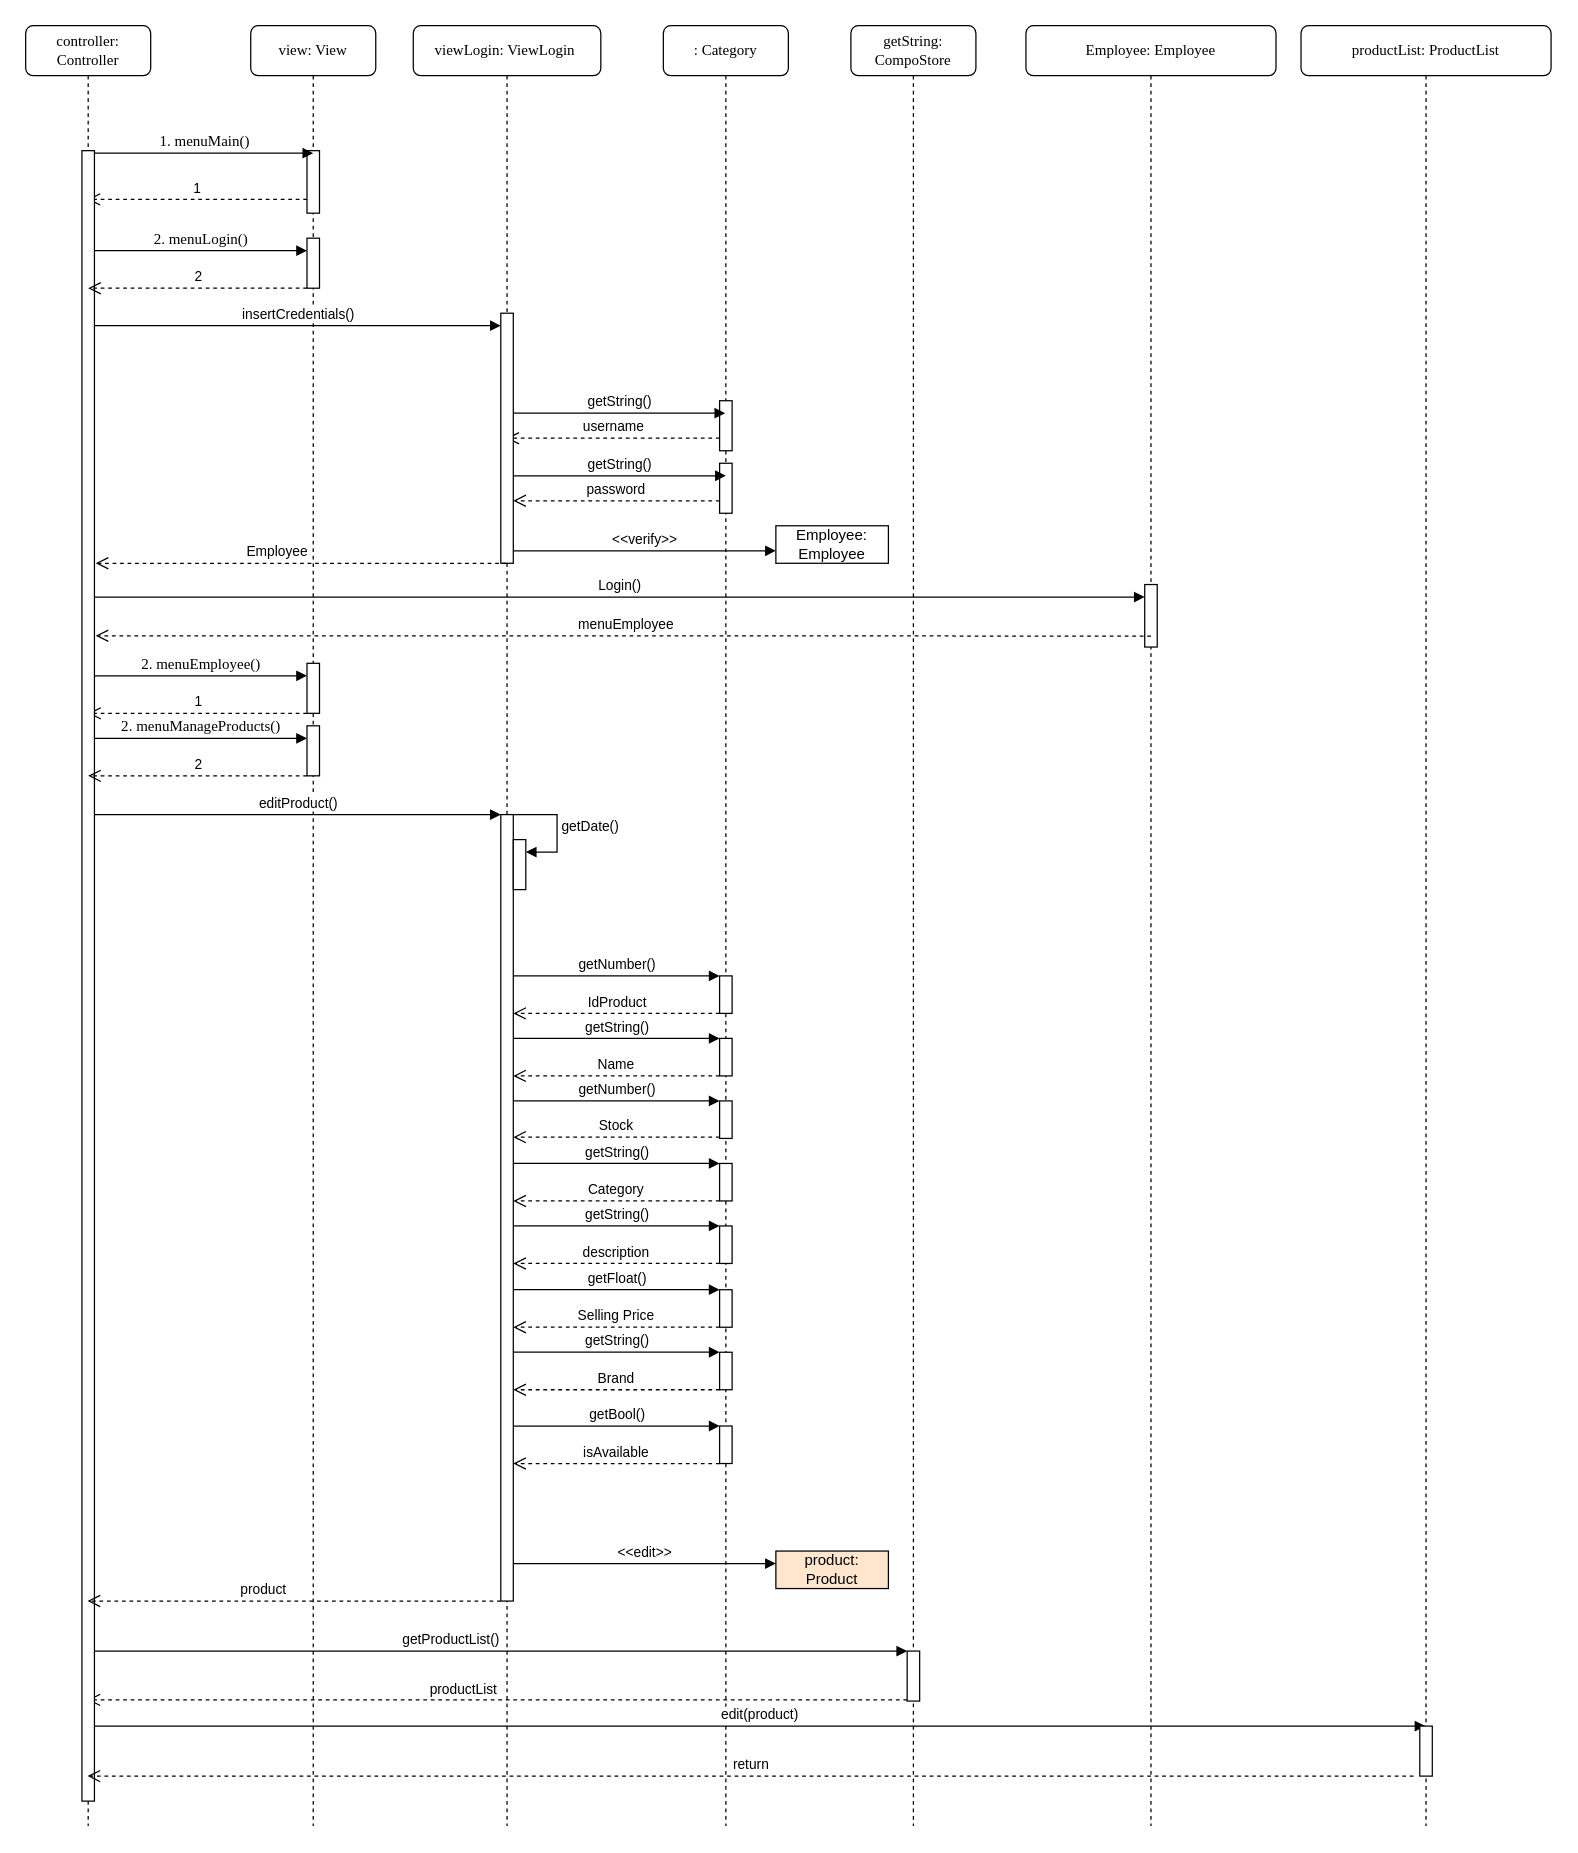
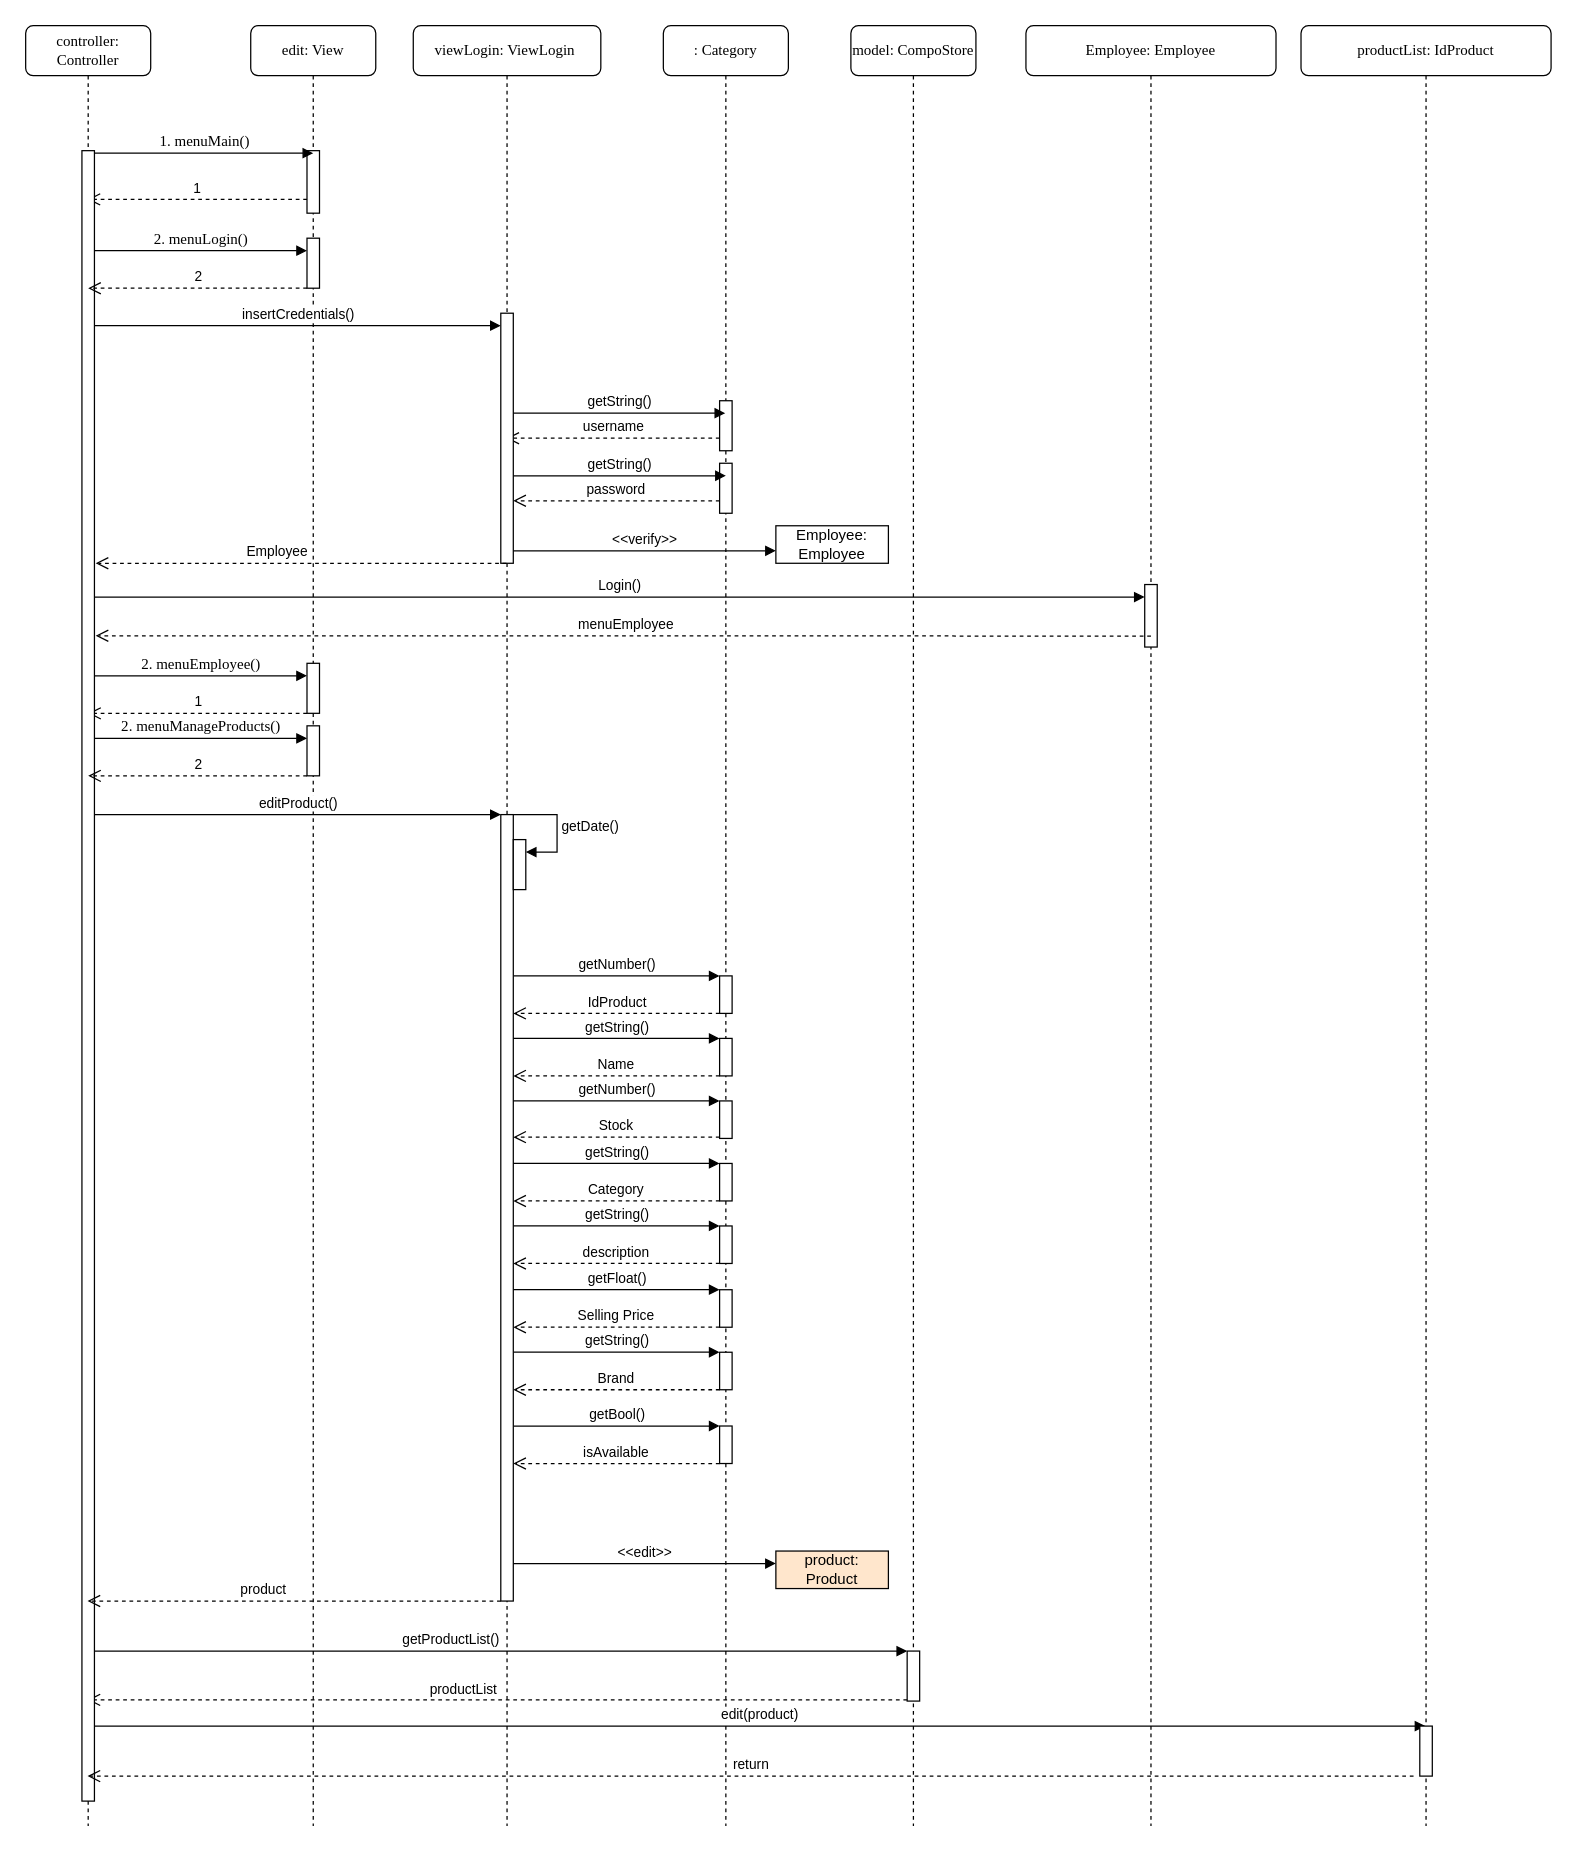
(313, 51) -> (313, 51)
(913, 51) -> (913, 51)
(1426, 51) -> (1426, 51)
